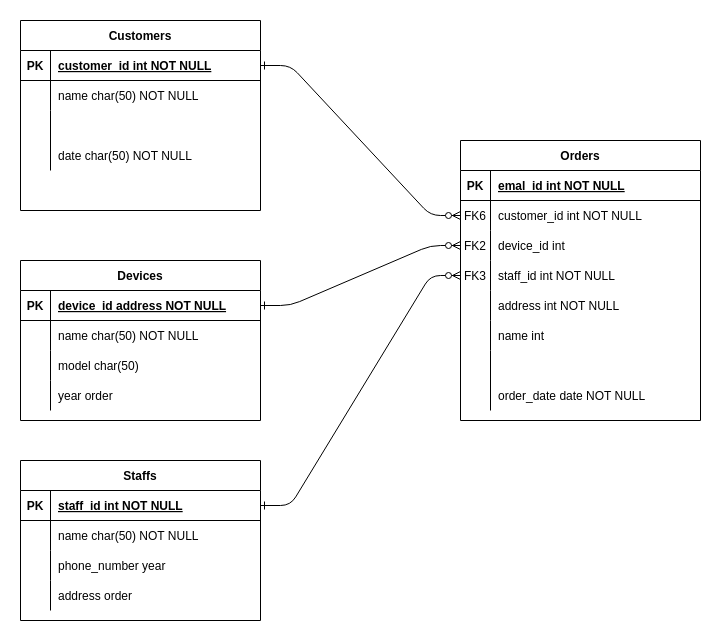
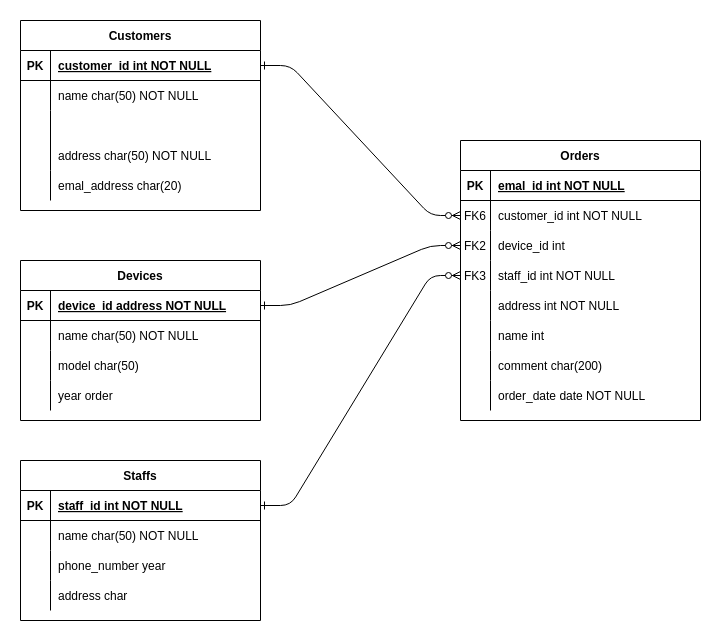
(127, 156) -> (137, 156)
none -> (156, 186)
none -> (596, 366)
(100, 596) -> (97, 596)
